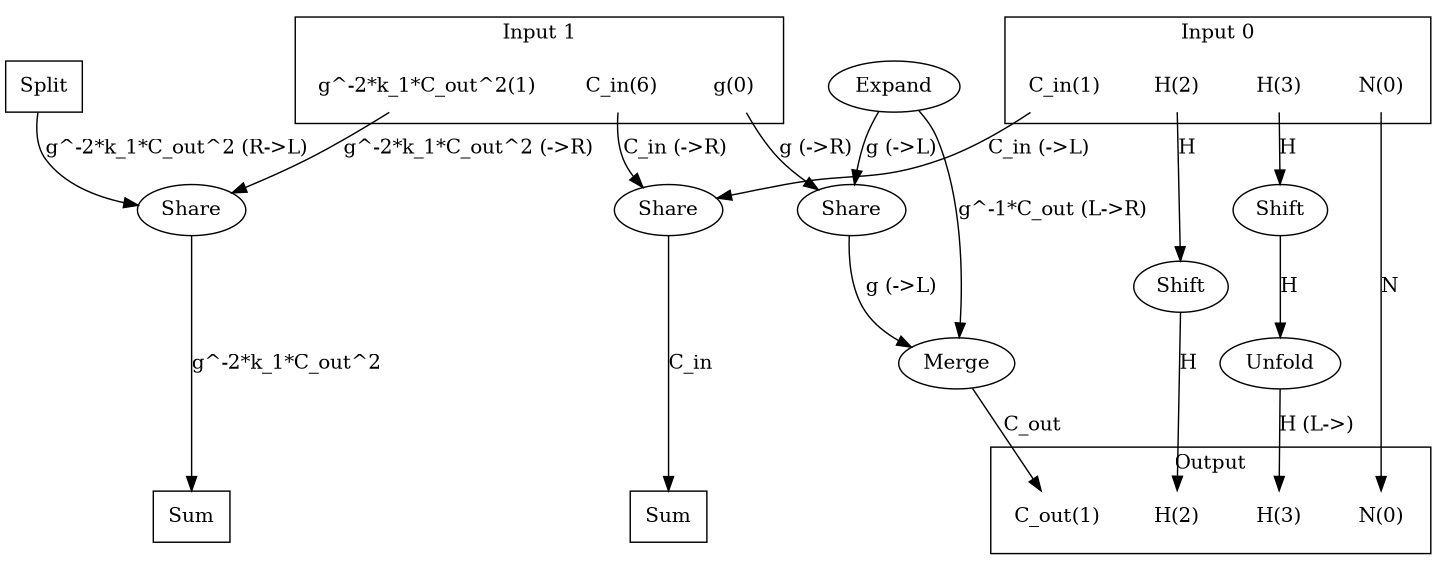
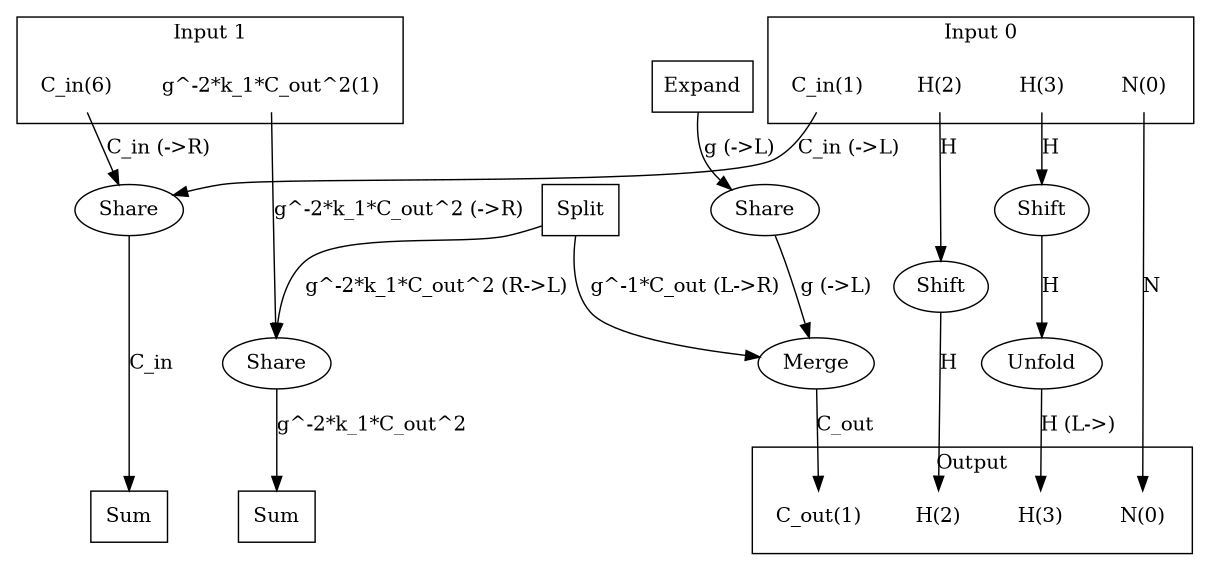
(734, 87) -> none
(894, 87) -> (703, 87)
(956, 213) -> (626, 332)
